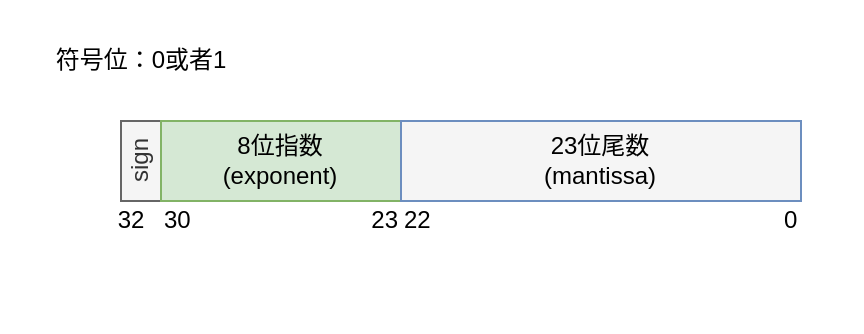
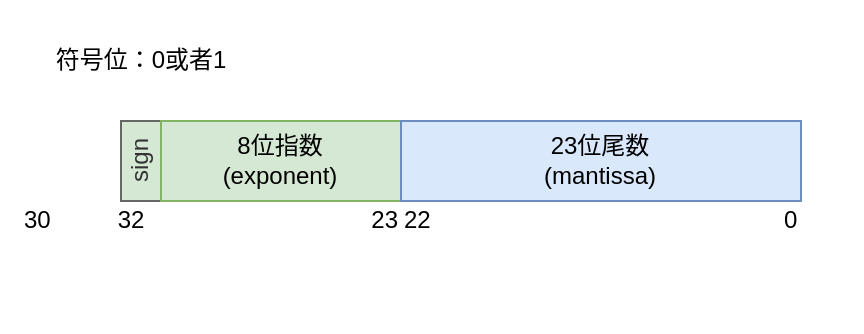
(141, 161) -> (141, 161)
(601, 161) -> (601, 161)
(191, 221) -> (51, 221)
